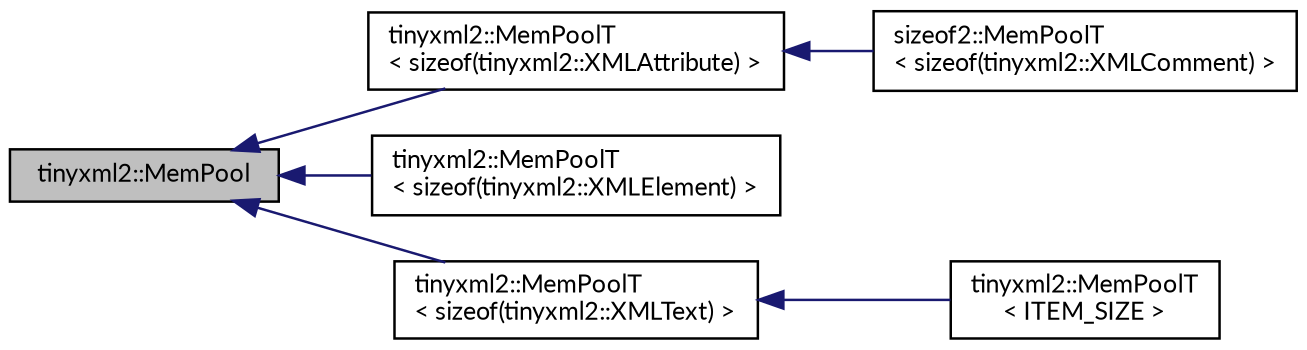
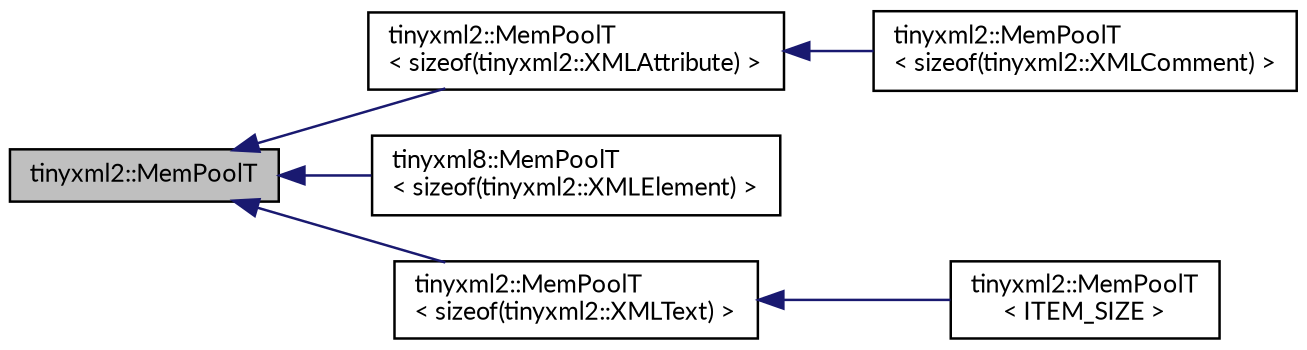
(1085, 51) -> (1085, 51)
(144, 175) -> (144, 175)
(576, 175) -> (576, 175)
